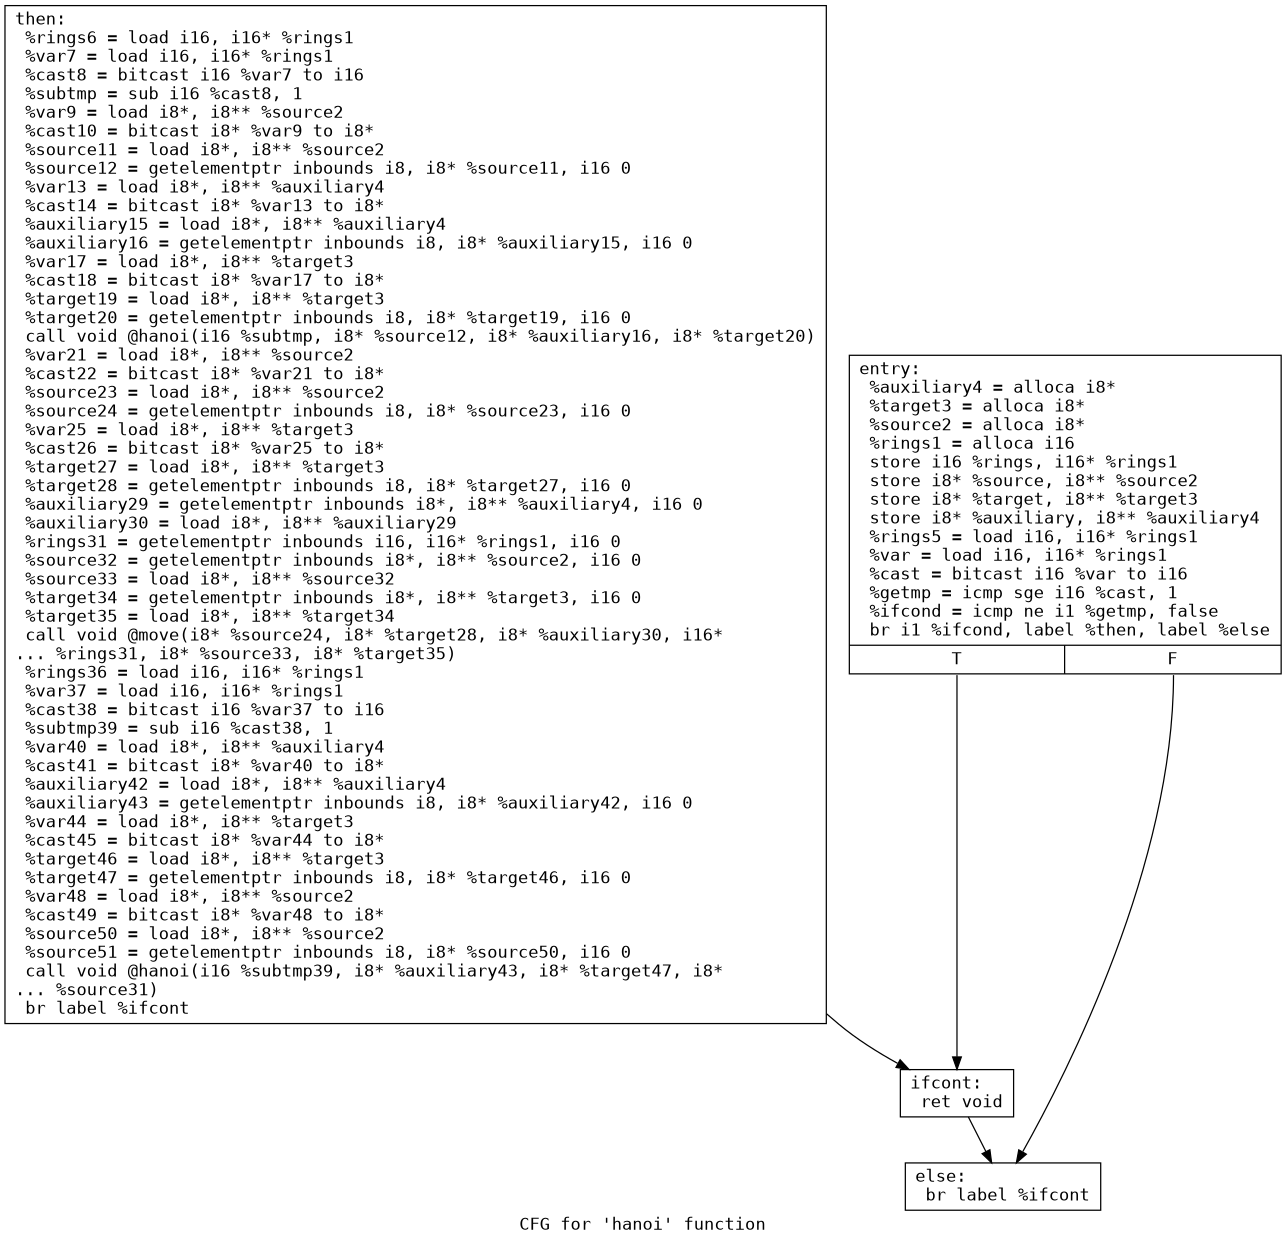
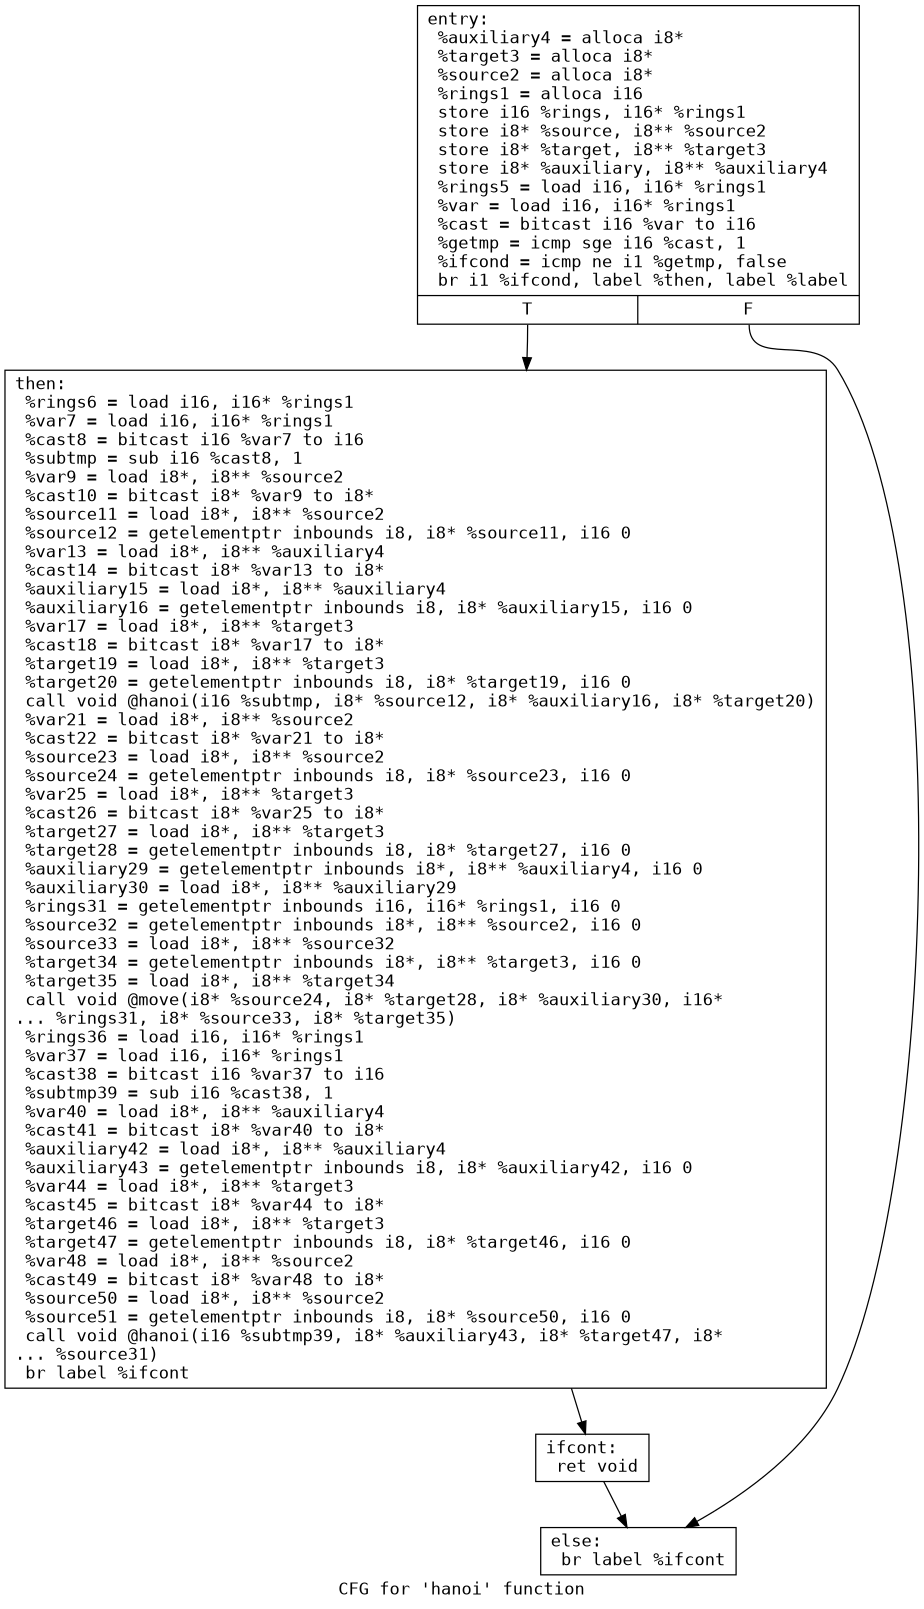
(1065, 630) -> (638, 281)
(957, 866) -> (527, 341)
